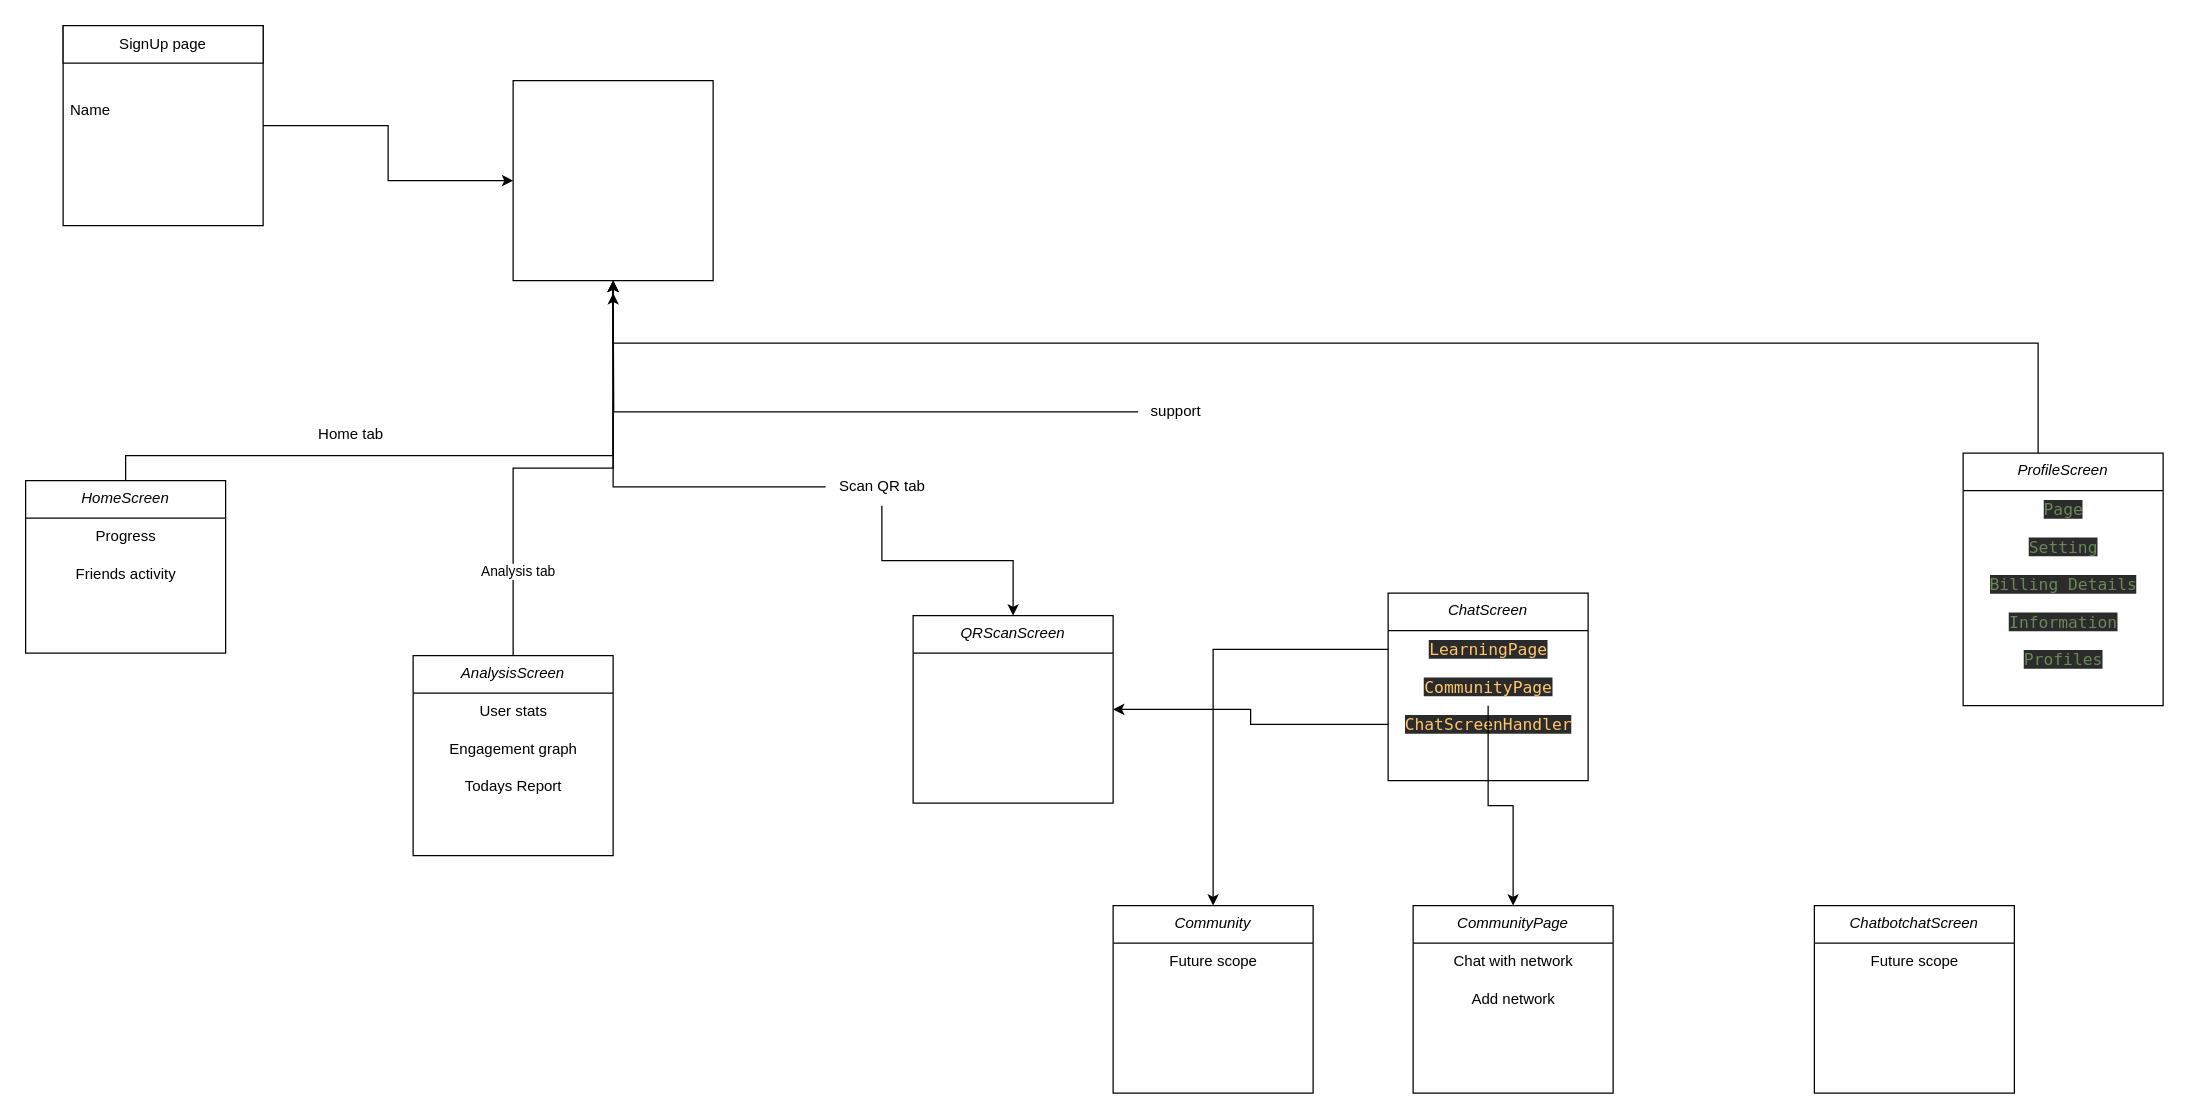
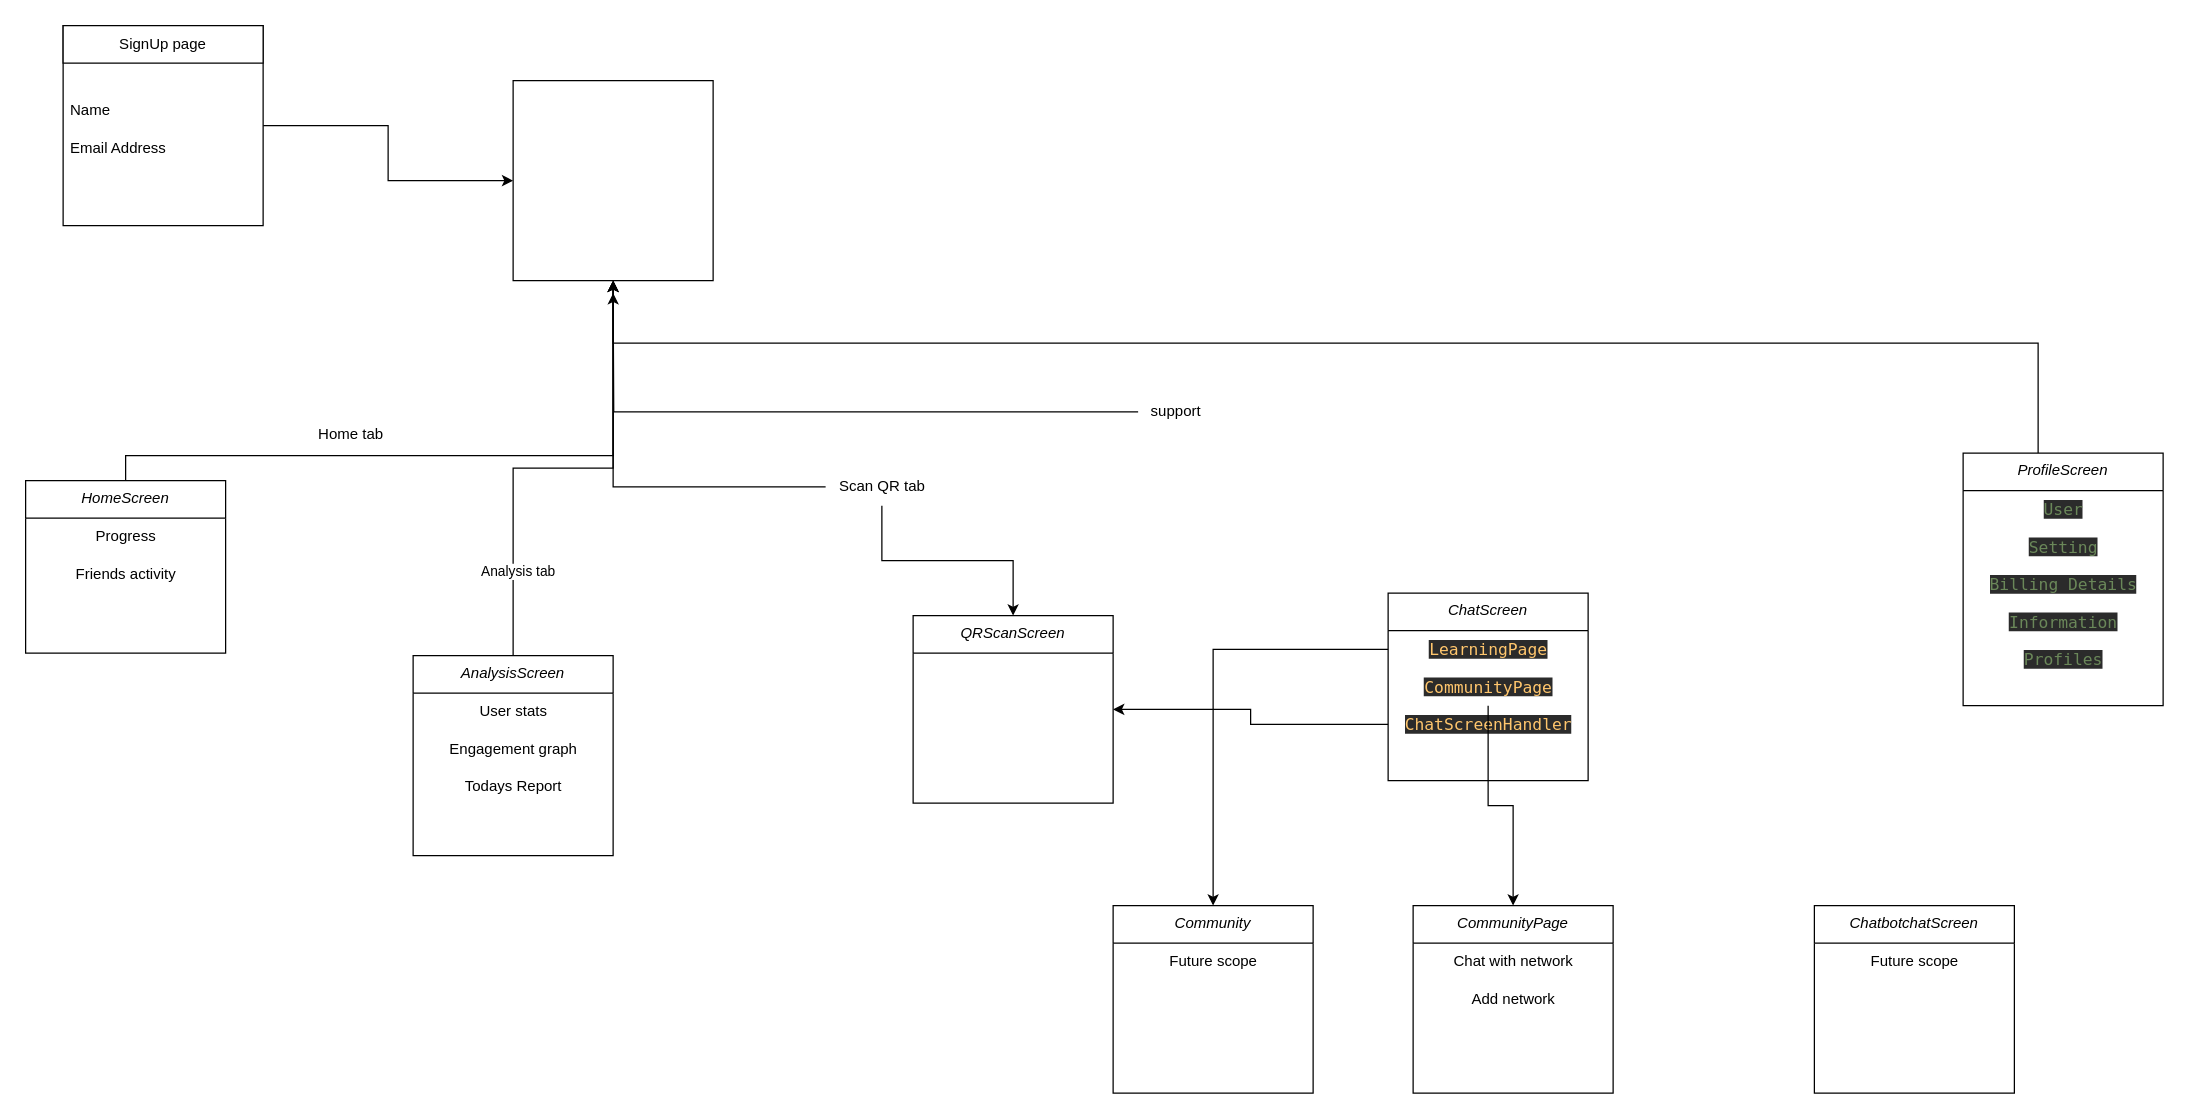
none -> (163, 147)
(2064, 509) -> (2064, 509)
